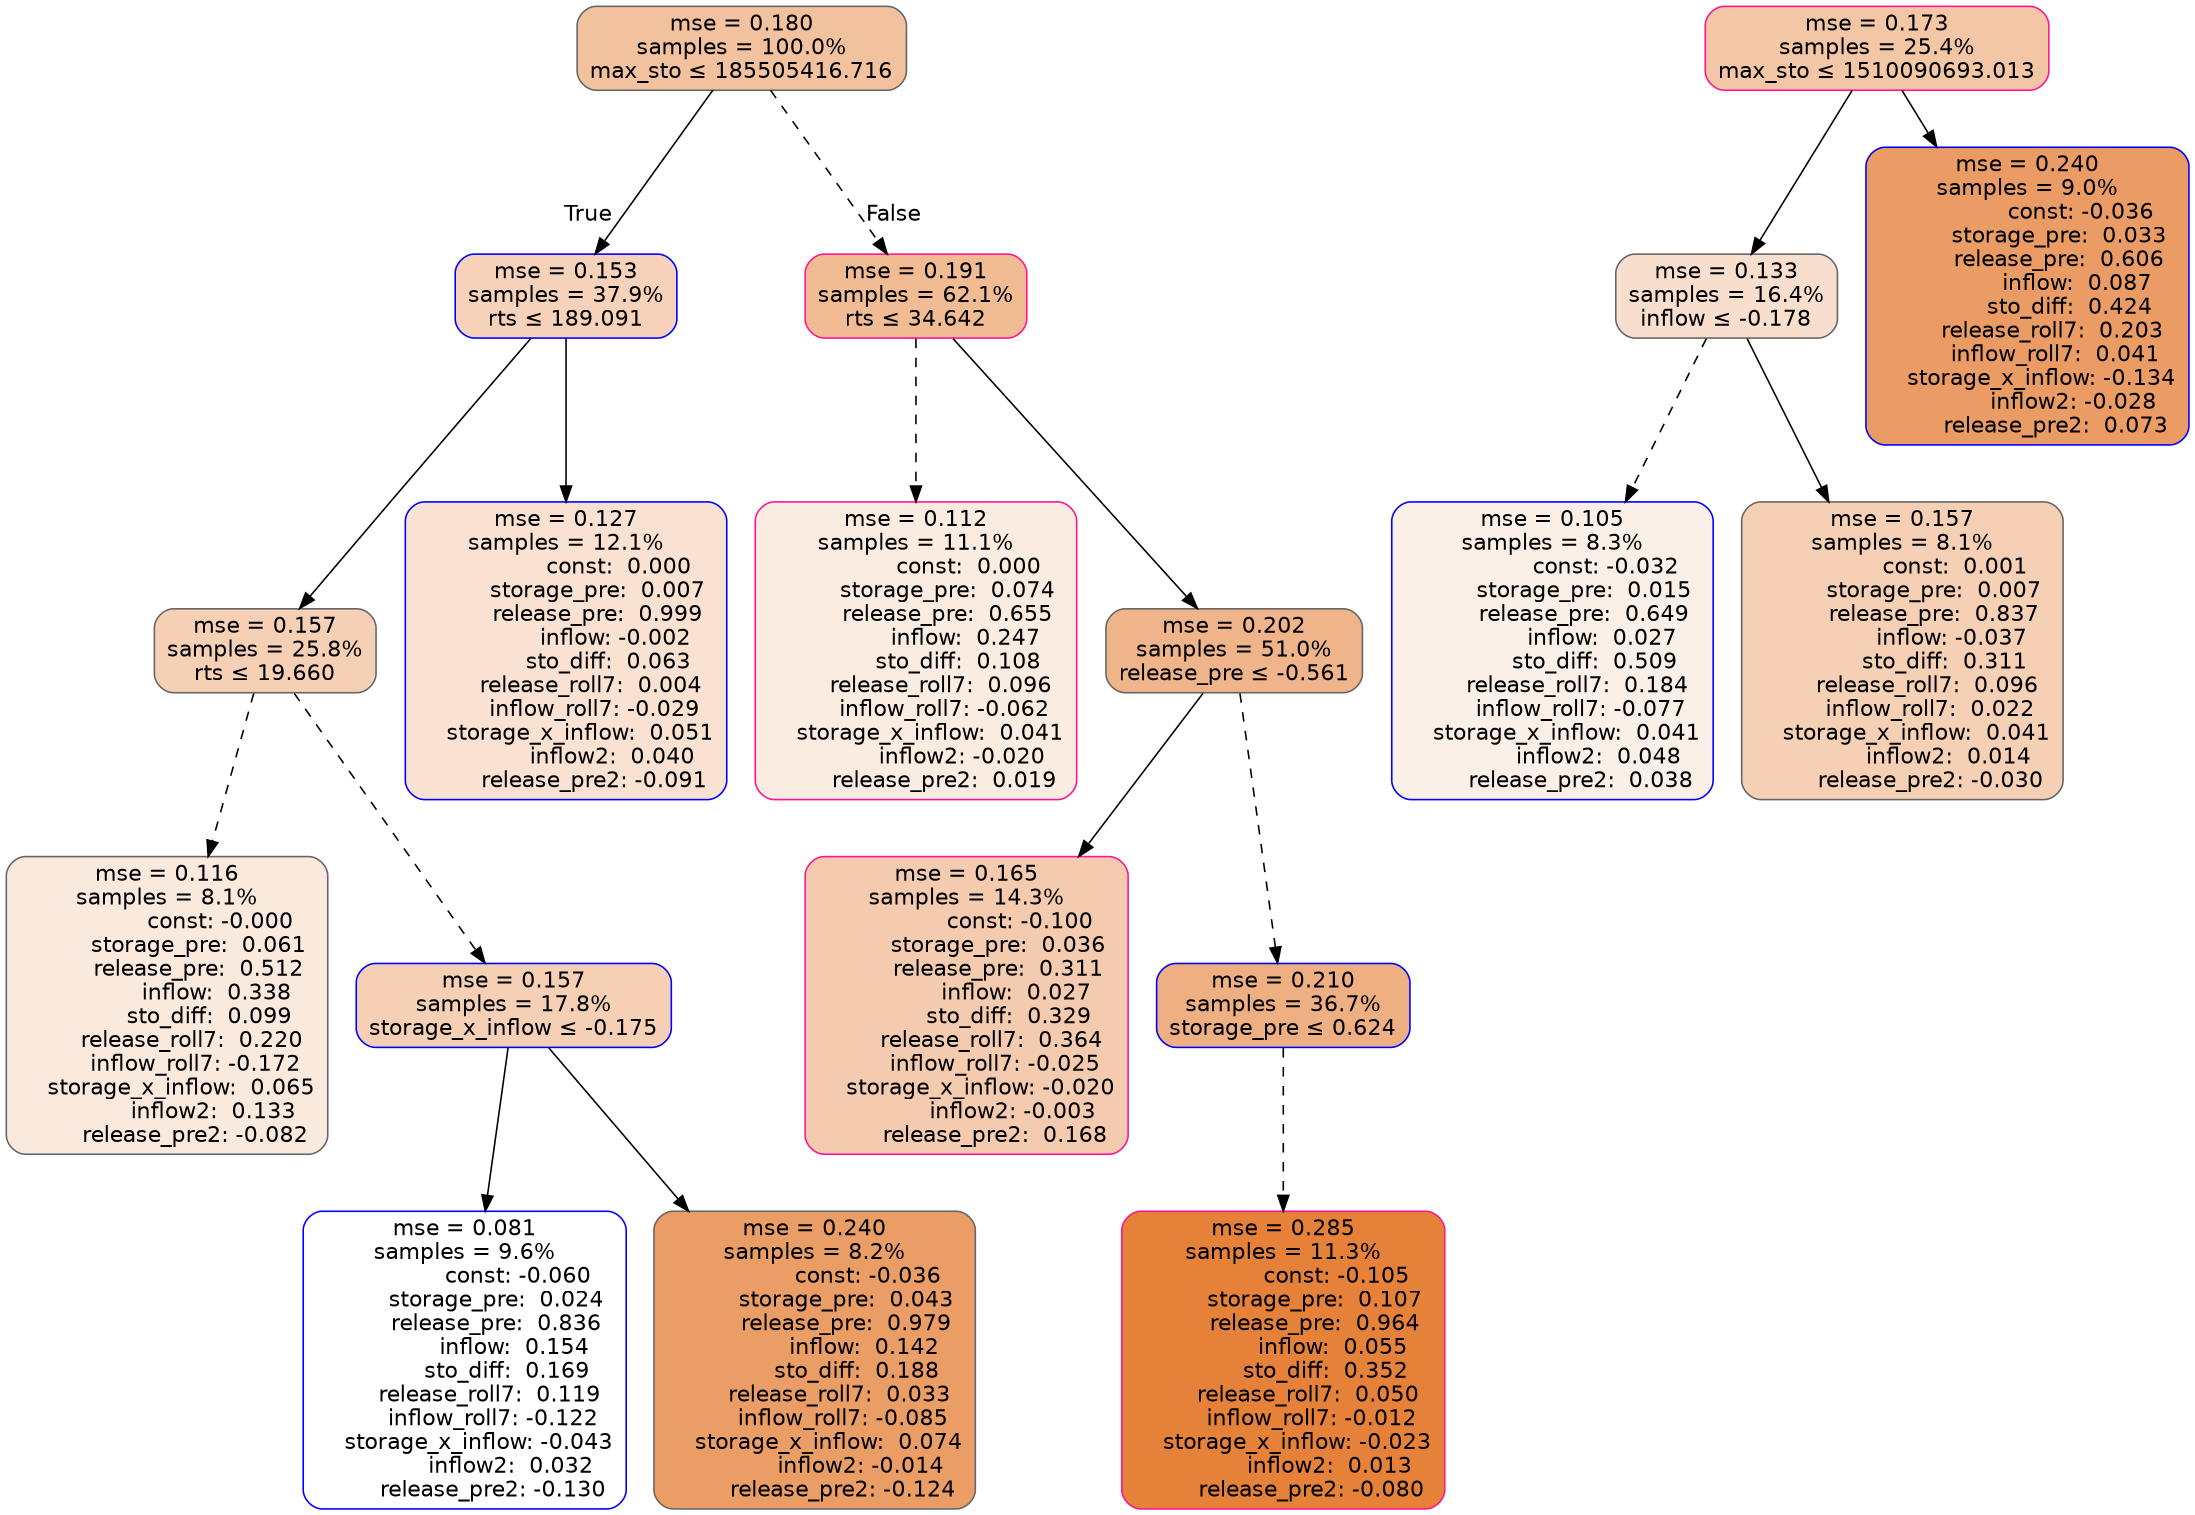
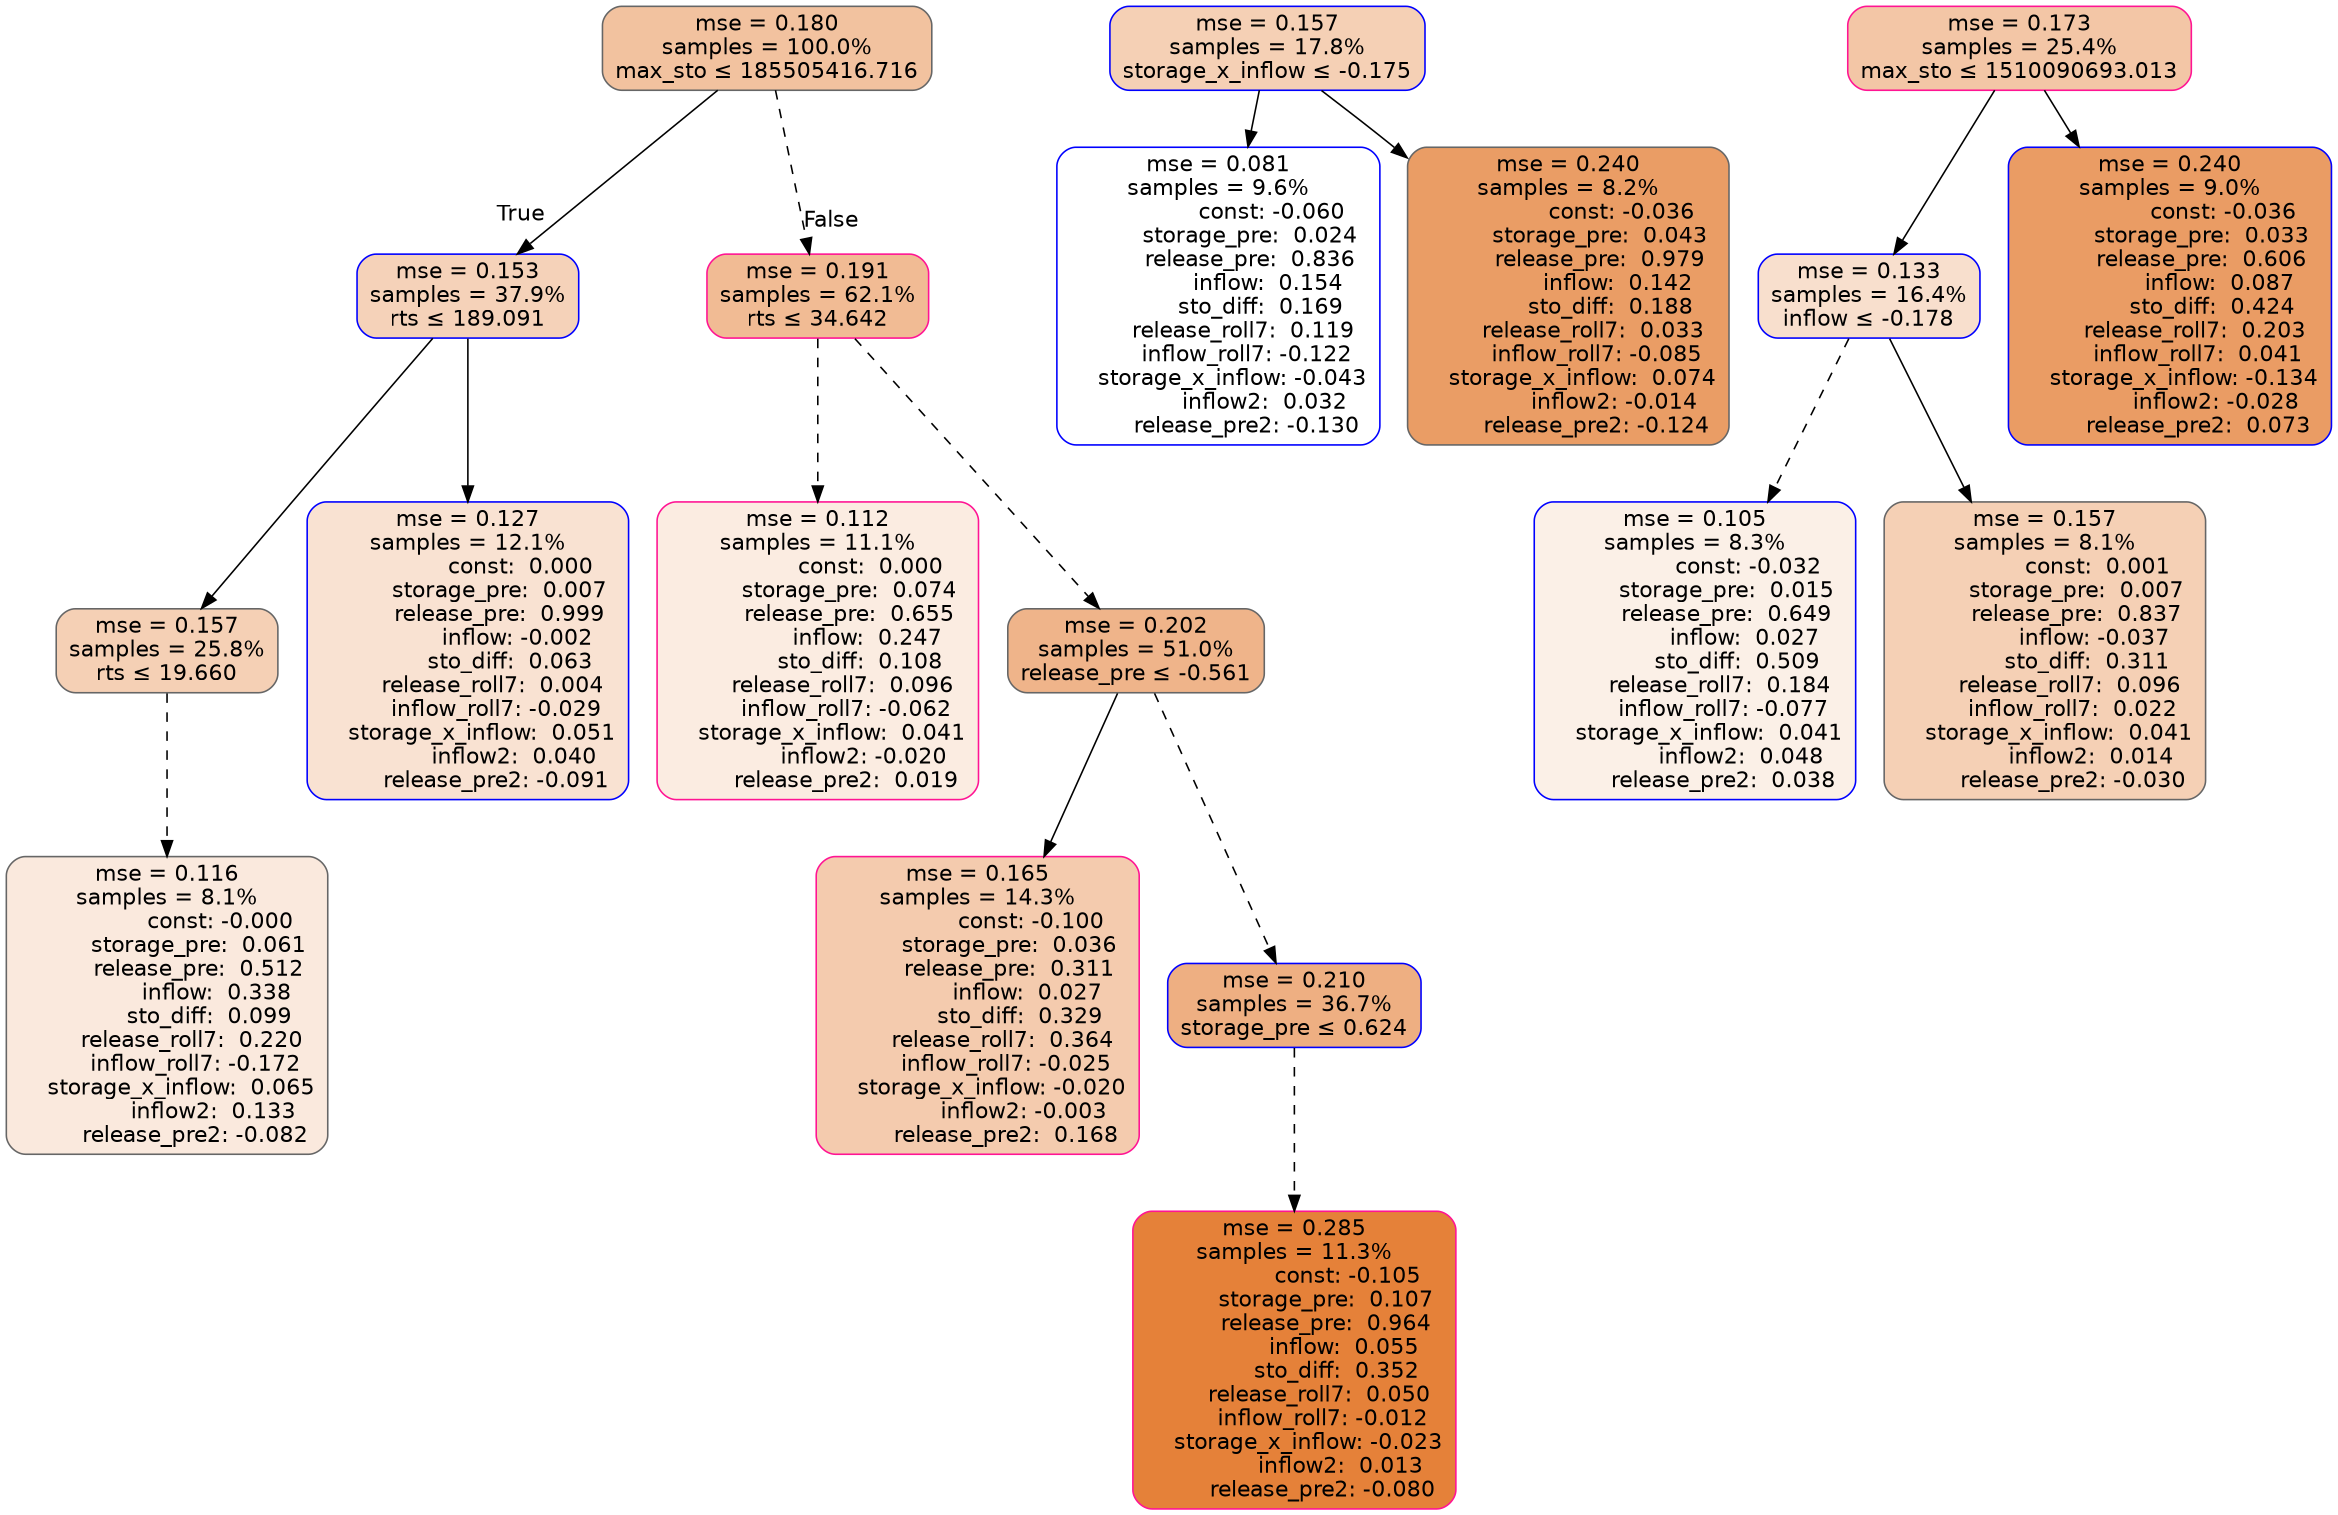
(1727, 296) -> (1869, 296)
(1070, 467) -> (972, 467)
(385, 822) -> none
